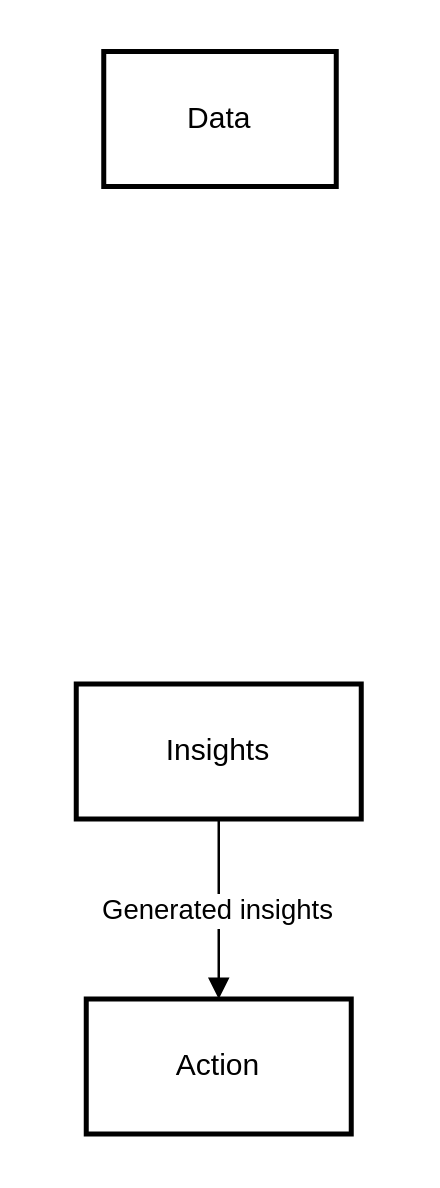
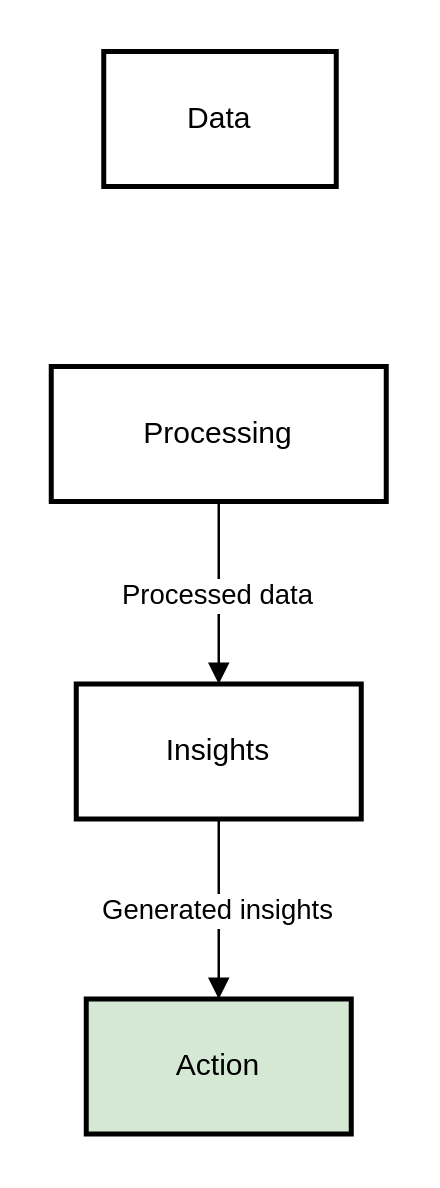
none -> (219, 434)
none -> (219, 541)
(219, 1066) -> (219, 1066)
